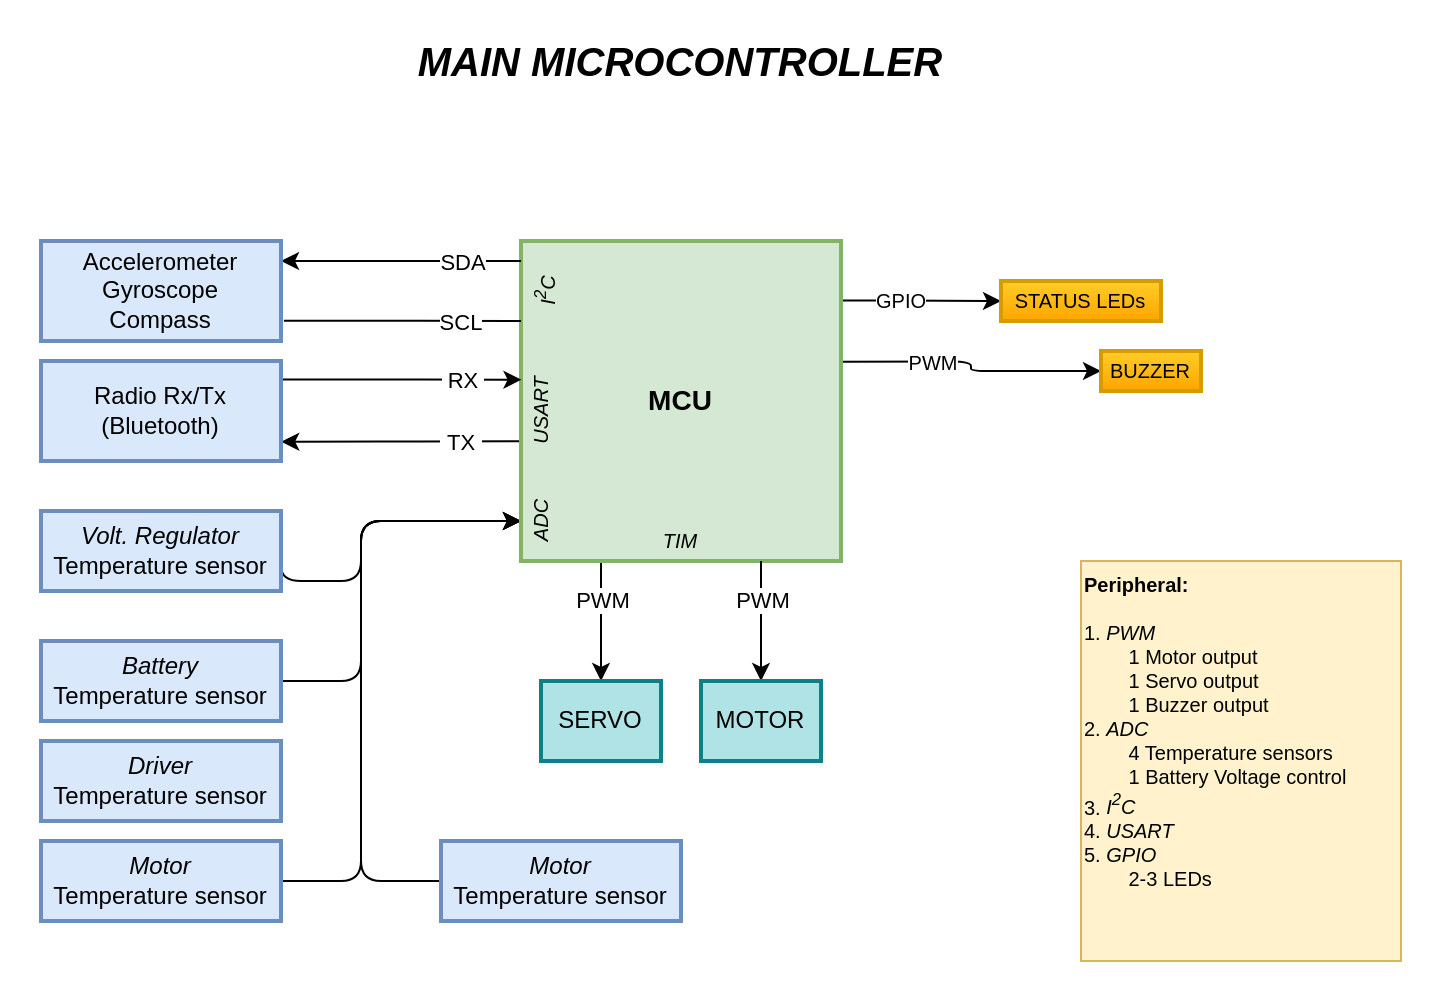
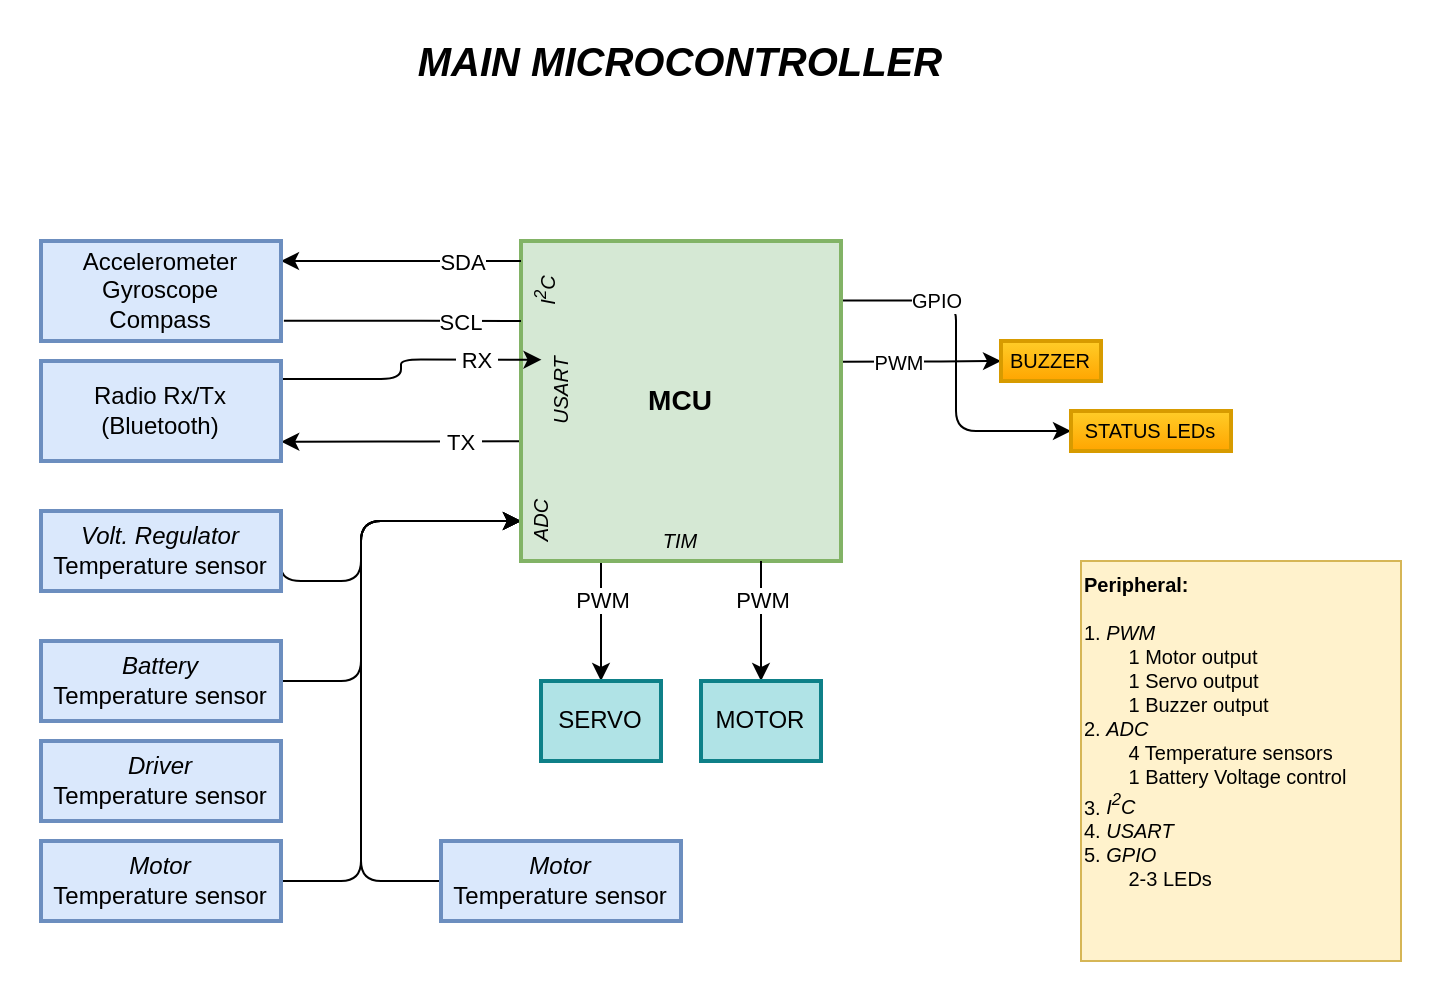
(1081, 301) -> (1151, 431)
(1151, 371) -> (1051, 361)
(541, 411) -> (561, 391)
